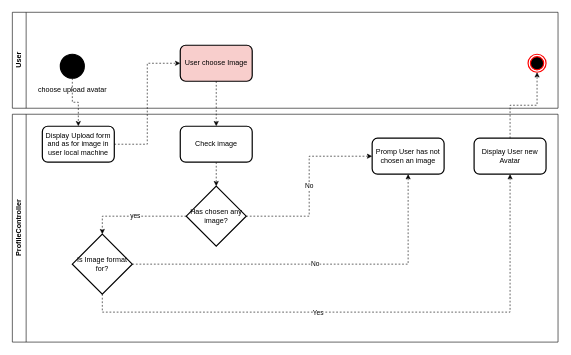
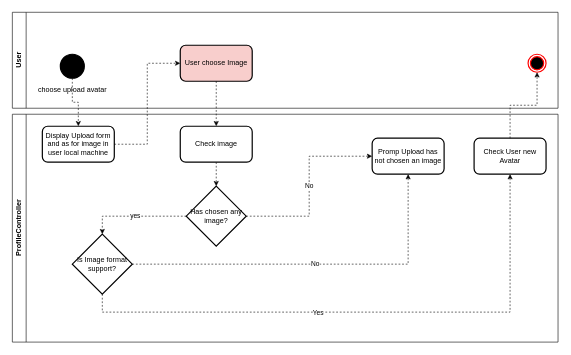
(408, 156) -> (408, 156)
(510, 156) -> (510, 156)
(102, 264) -> (102, 264)
